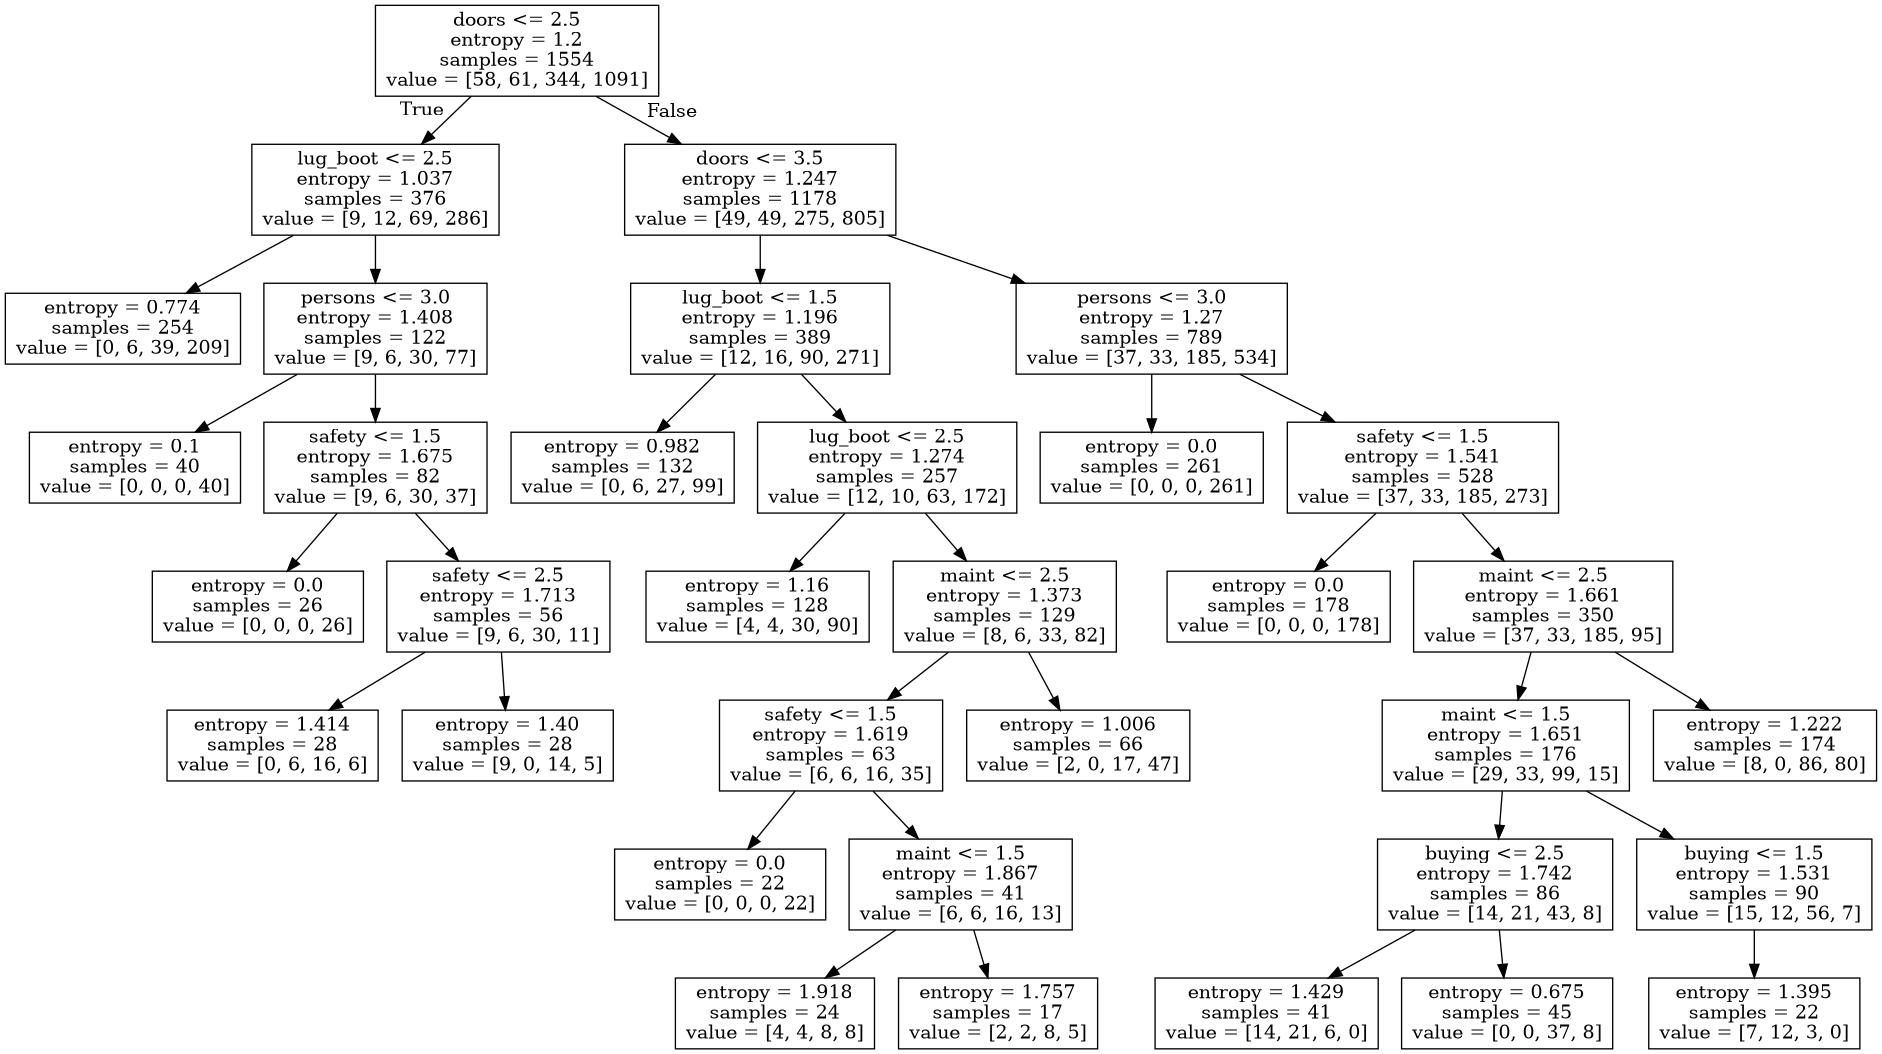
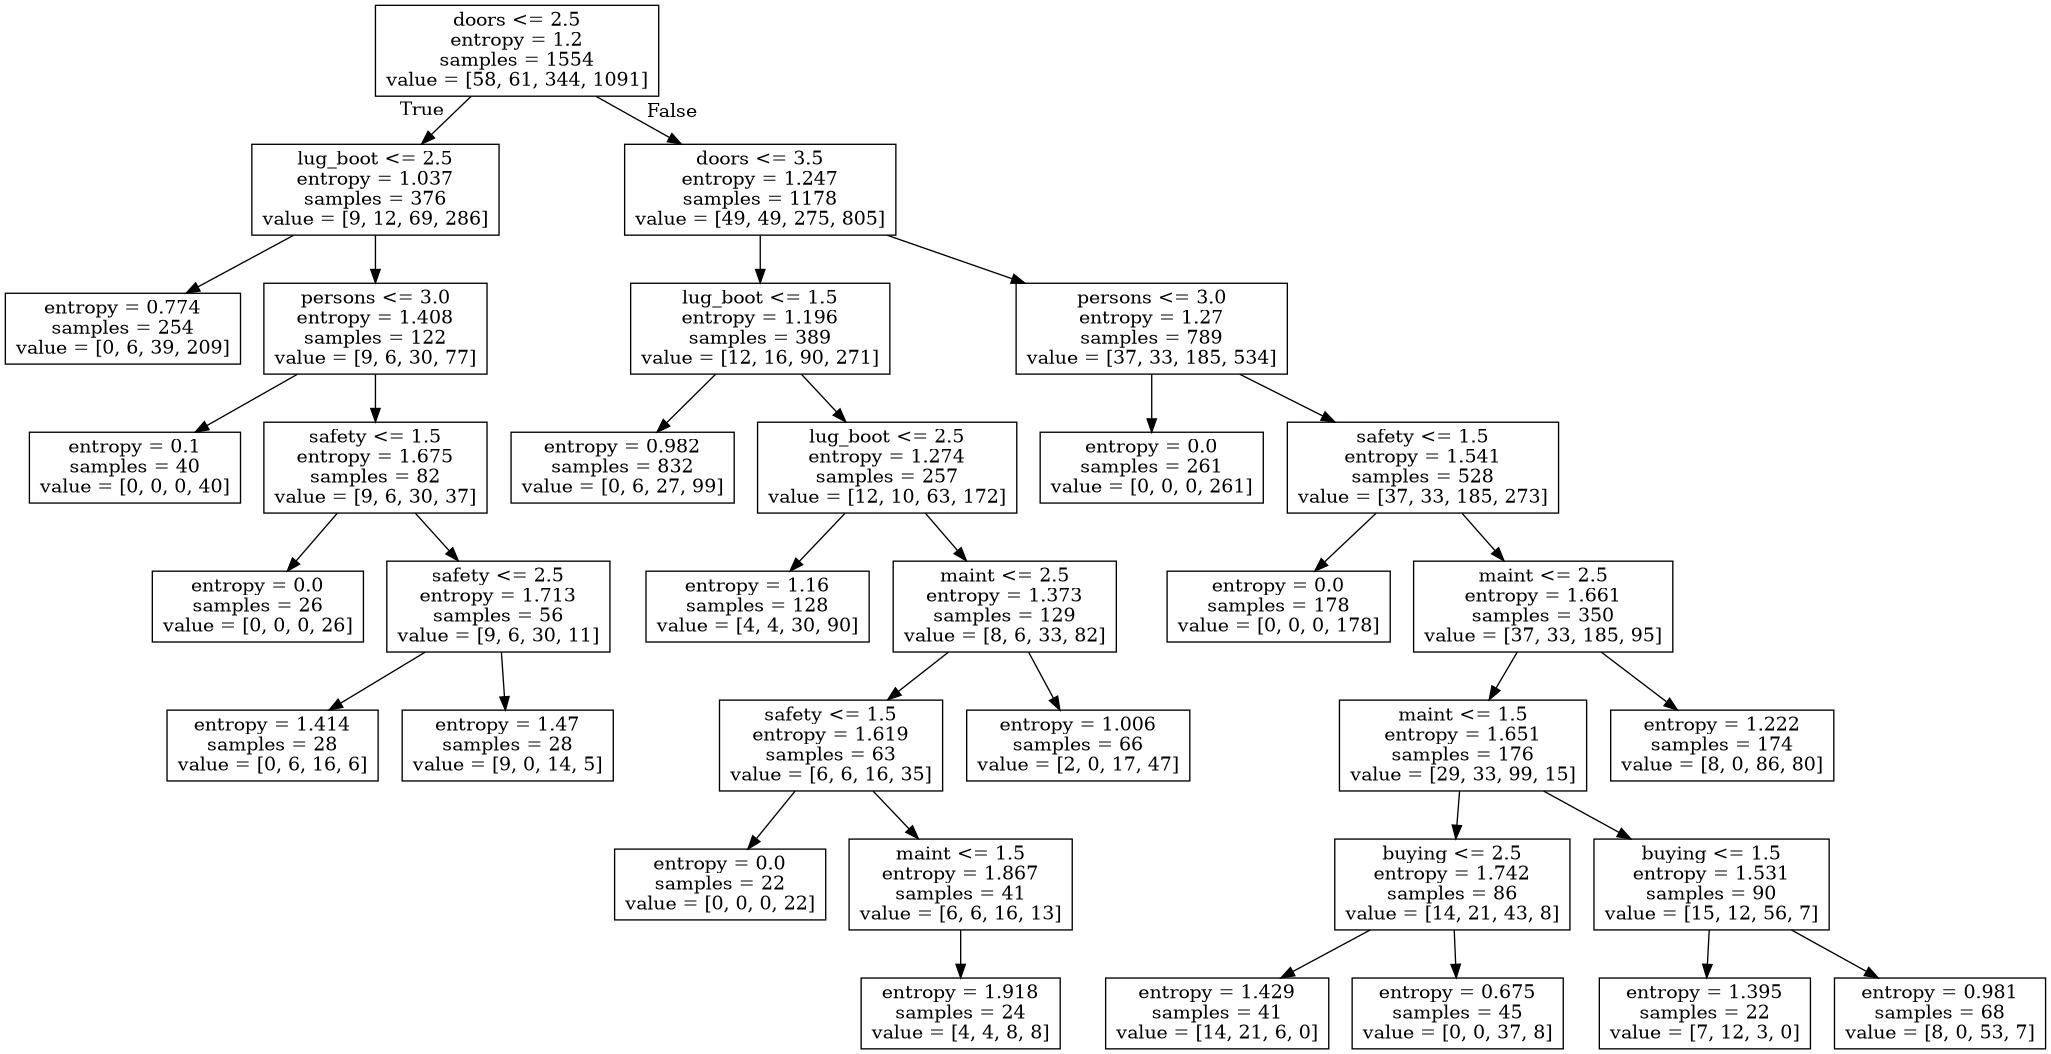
(623, 468) -> (623, 468)
(508, 746) -> (508, 746)
(998, 1013) -> none
none -> (1940, 1013)
